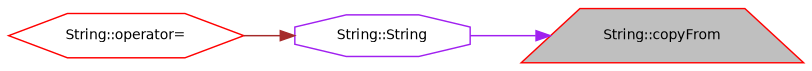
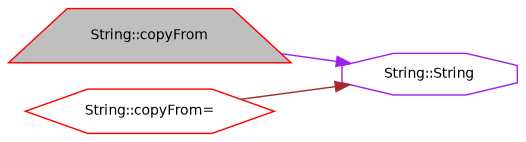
(126, 36) -> (150, 111)
(503, 36) -> (309, 58)
